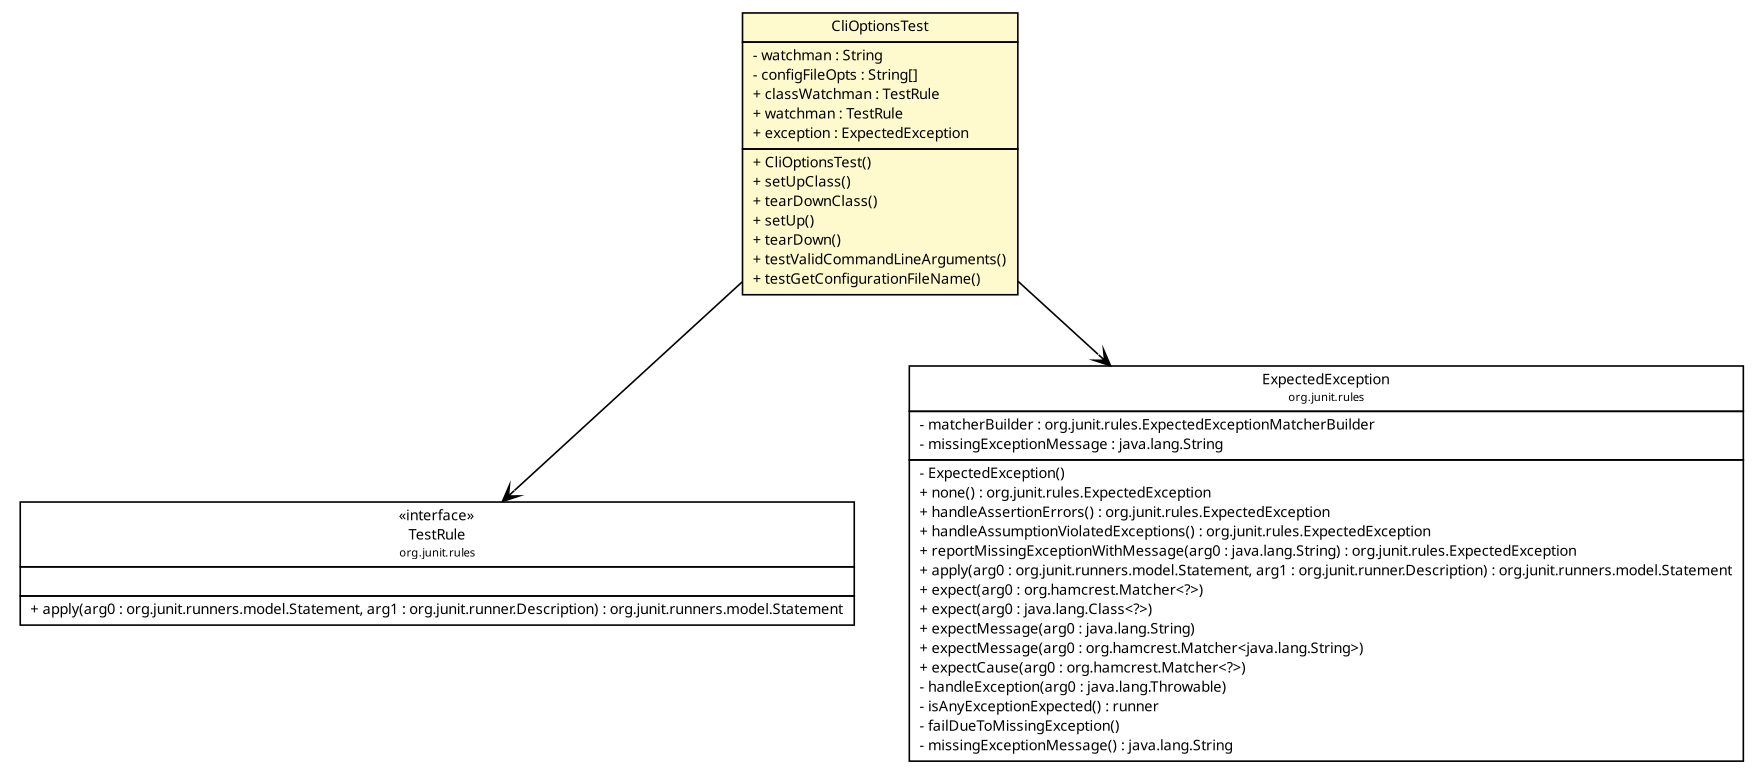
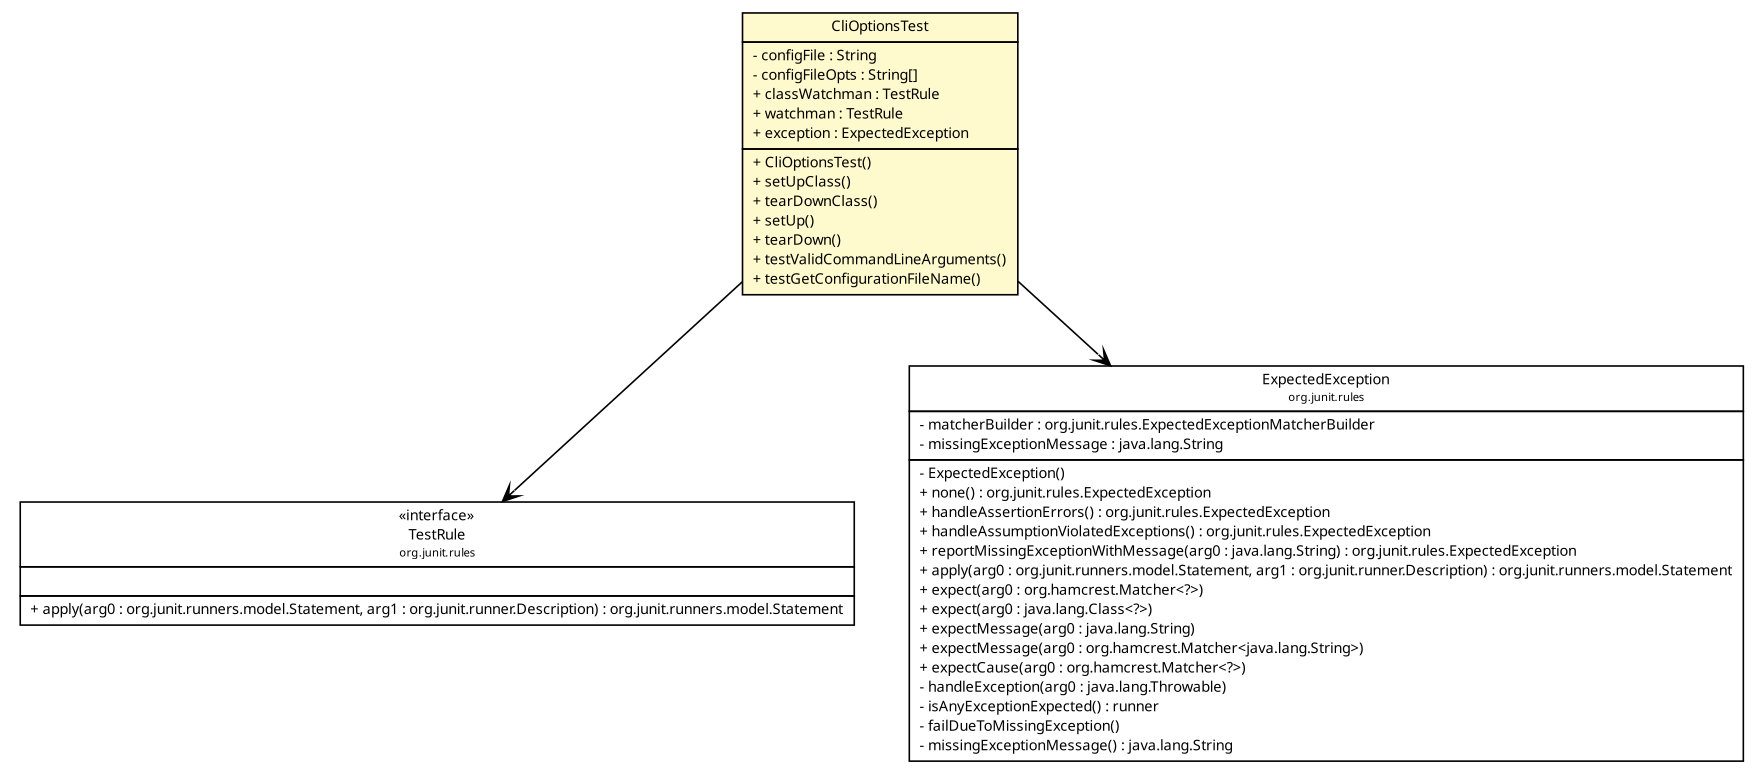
(818, 56) -> (815, 56)
